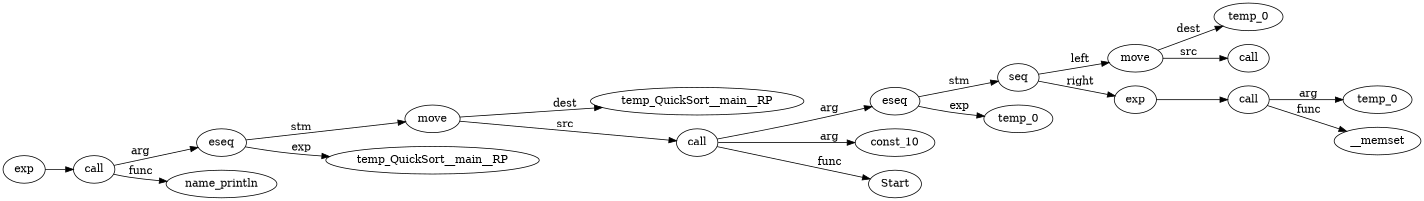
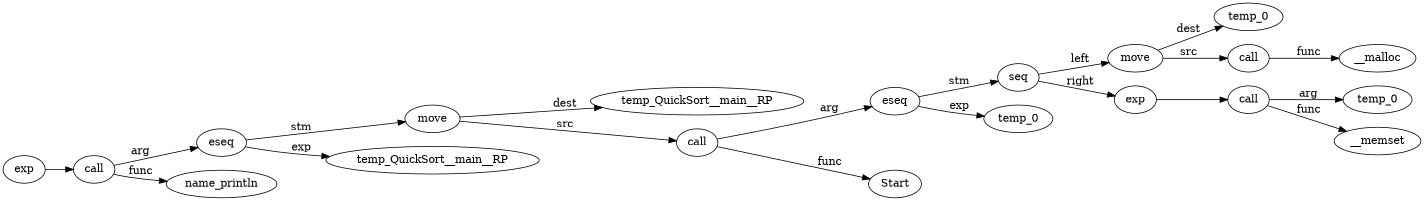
none -> (1378, 58)
(895, 143) -> none
